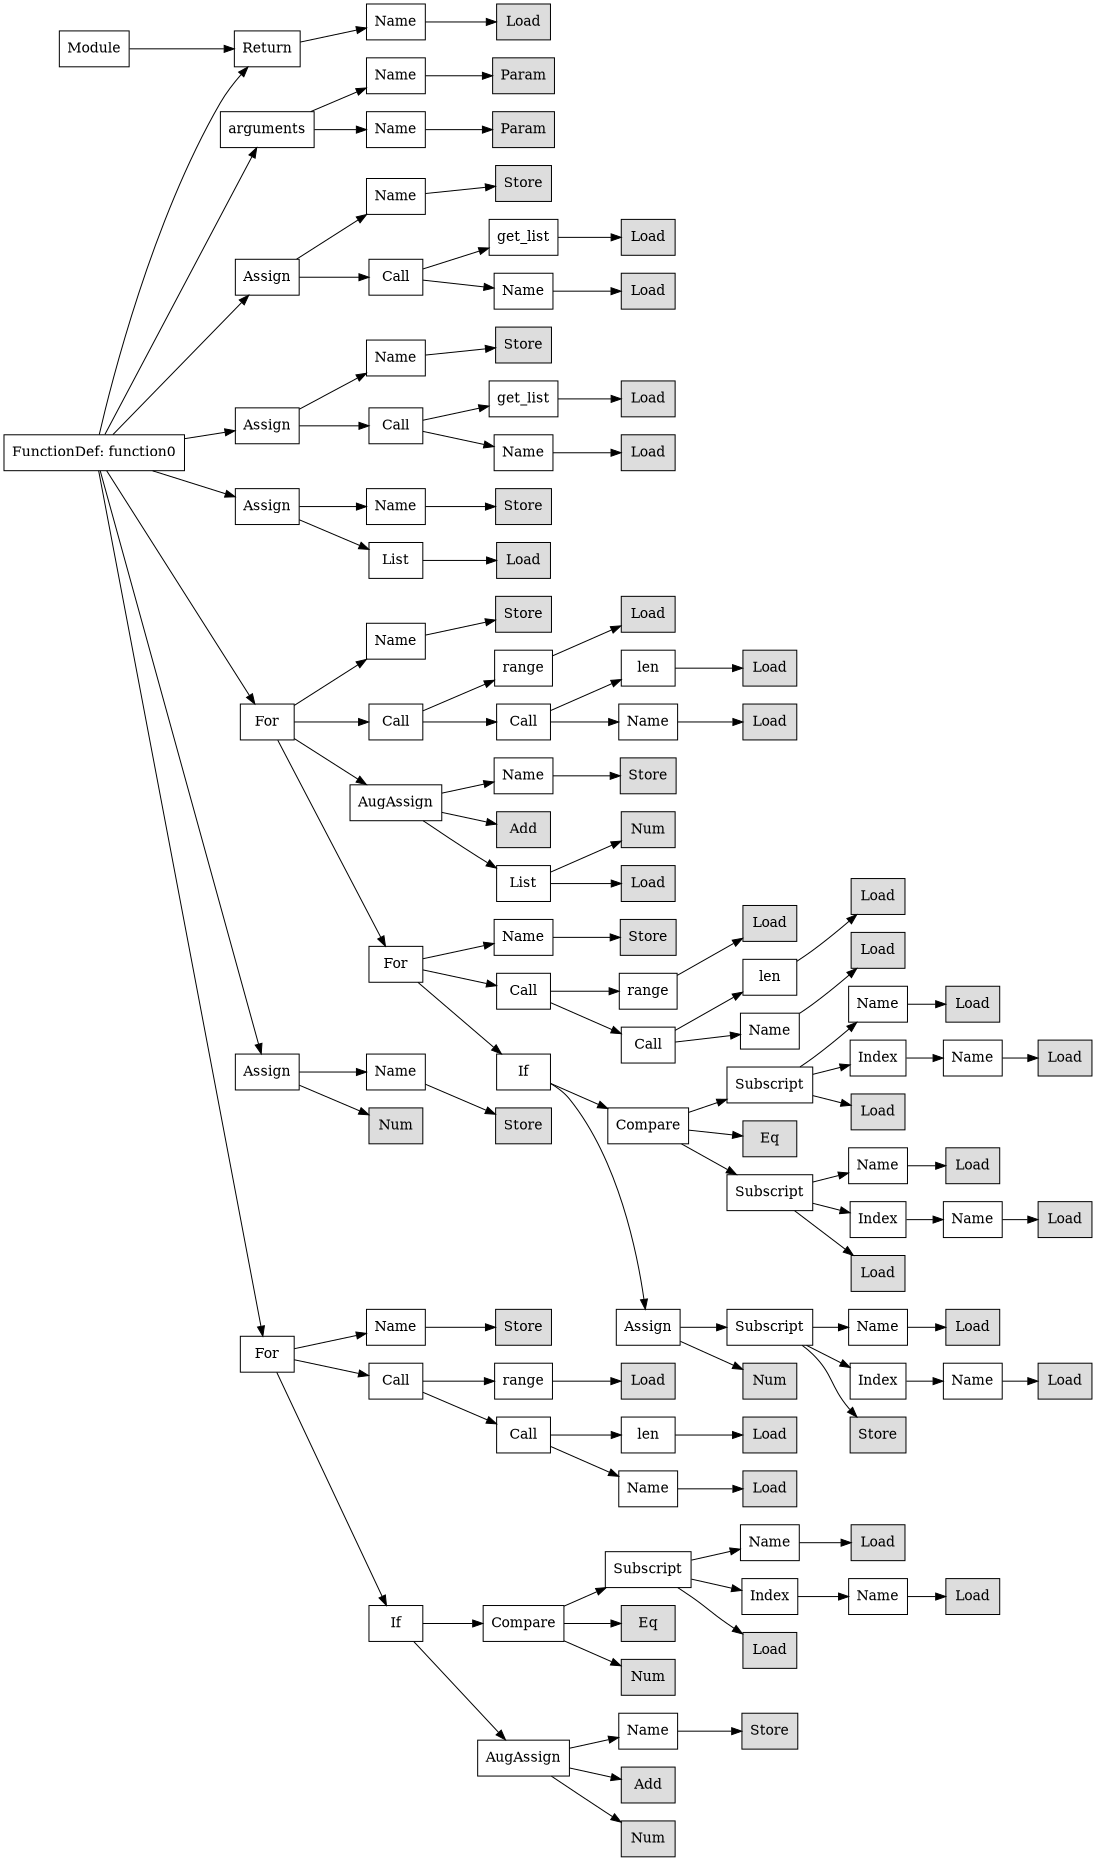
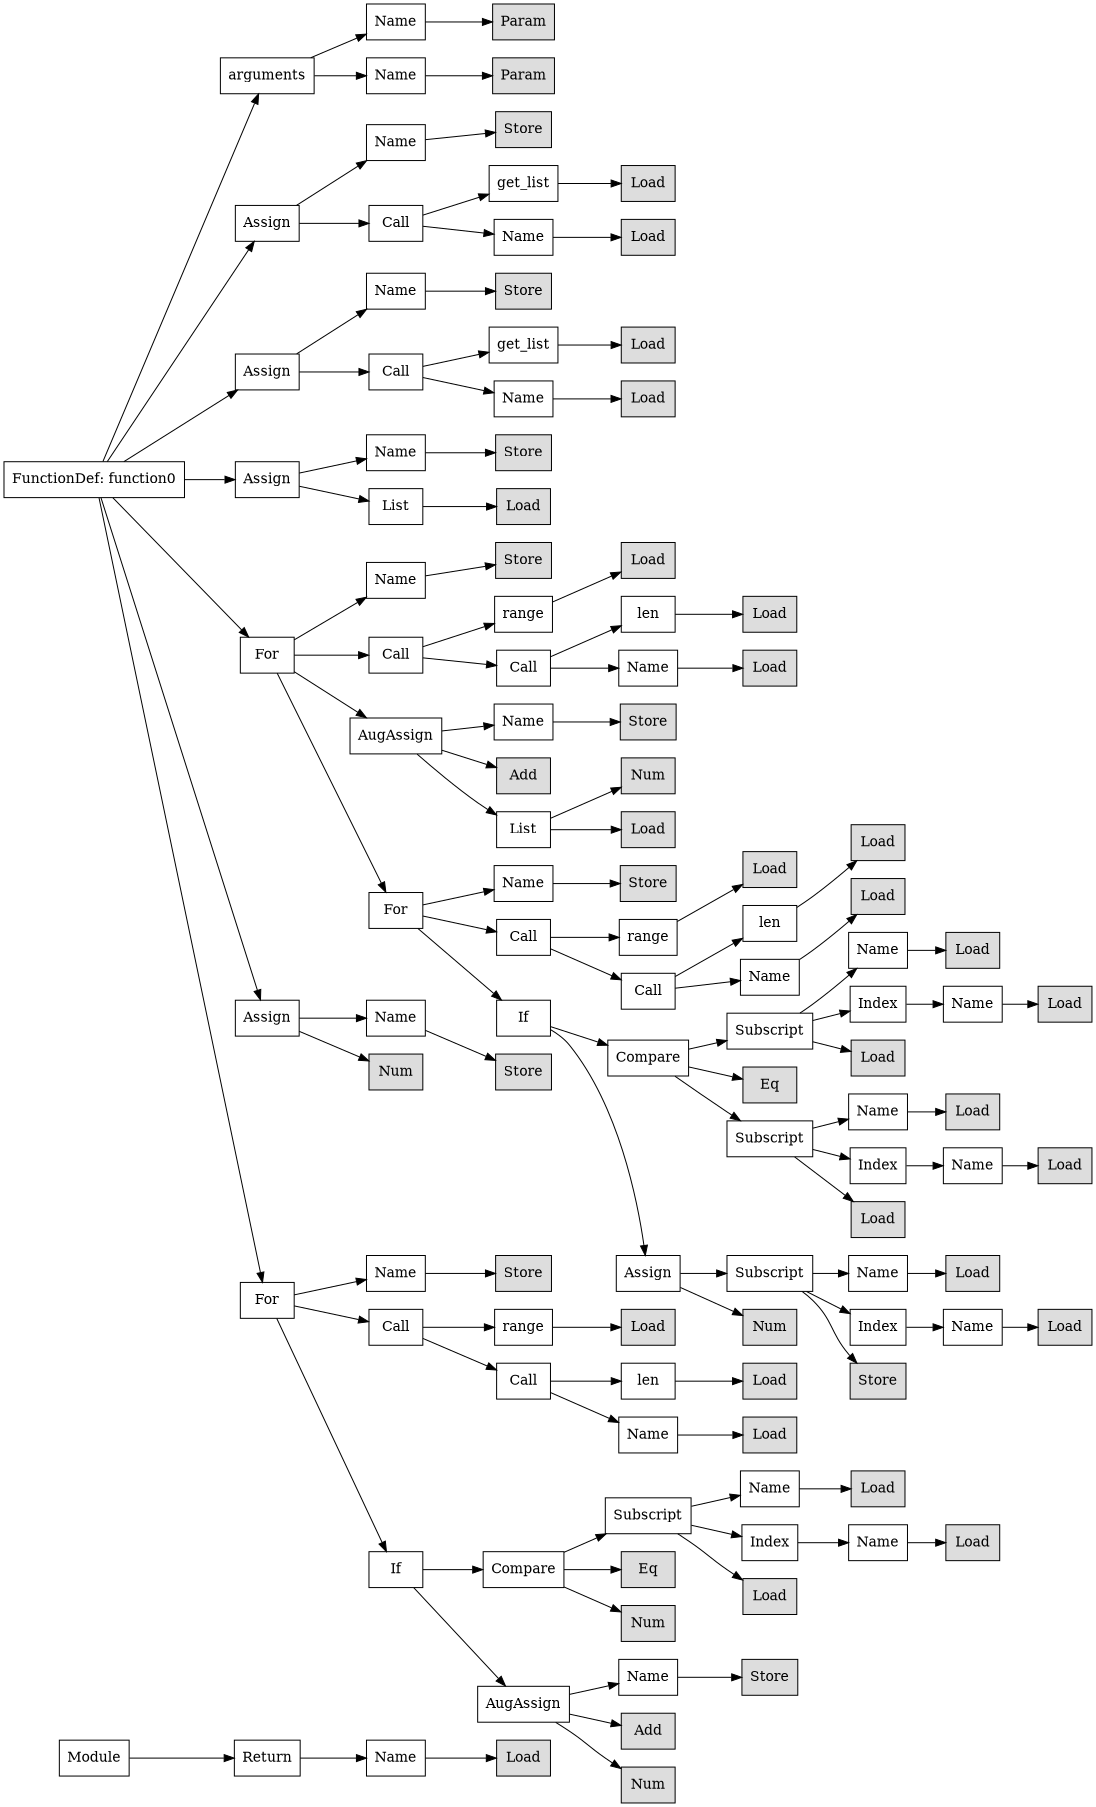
(154, 248) -> none
